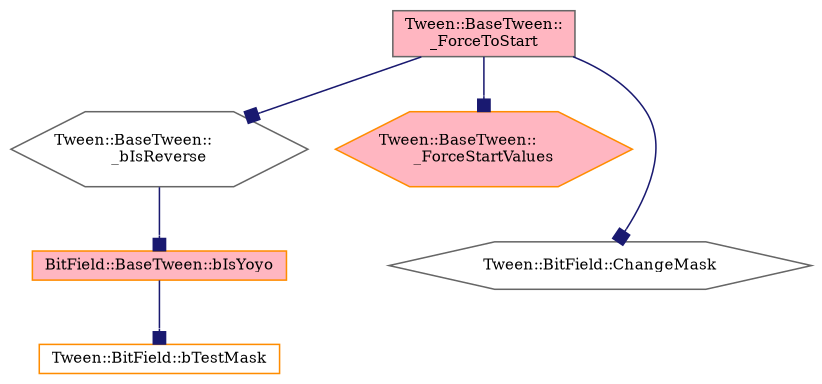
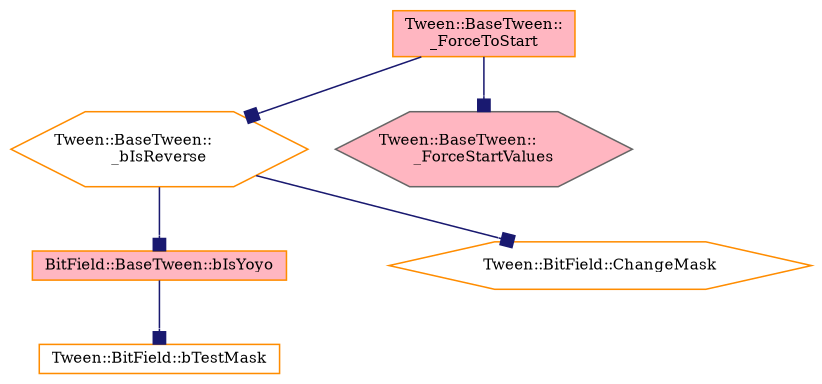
(484, 34) -> (484, 34)
(653, 126) -> (377, 207)
(159, 149) -> (159, 149)
(484, 149) -> (484, 149)
(600, 266) -> (600, 266)
